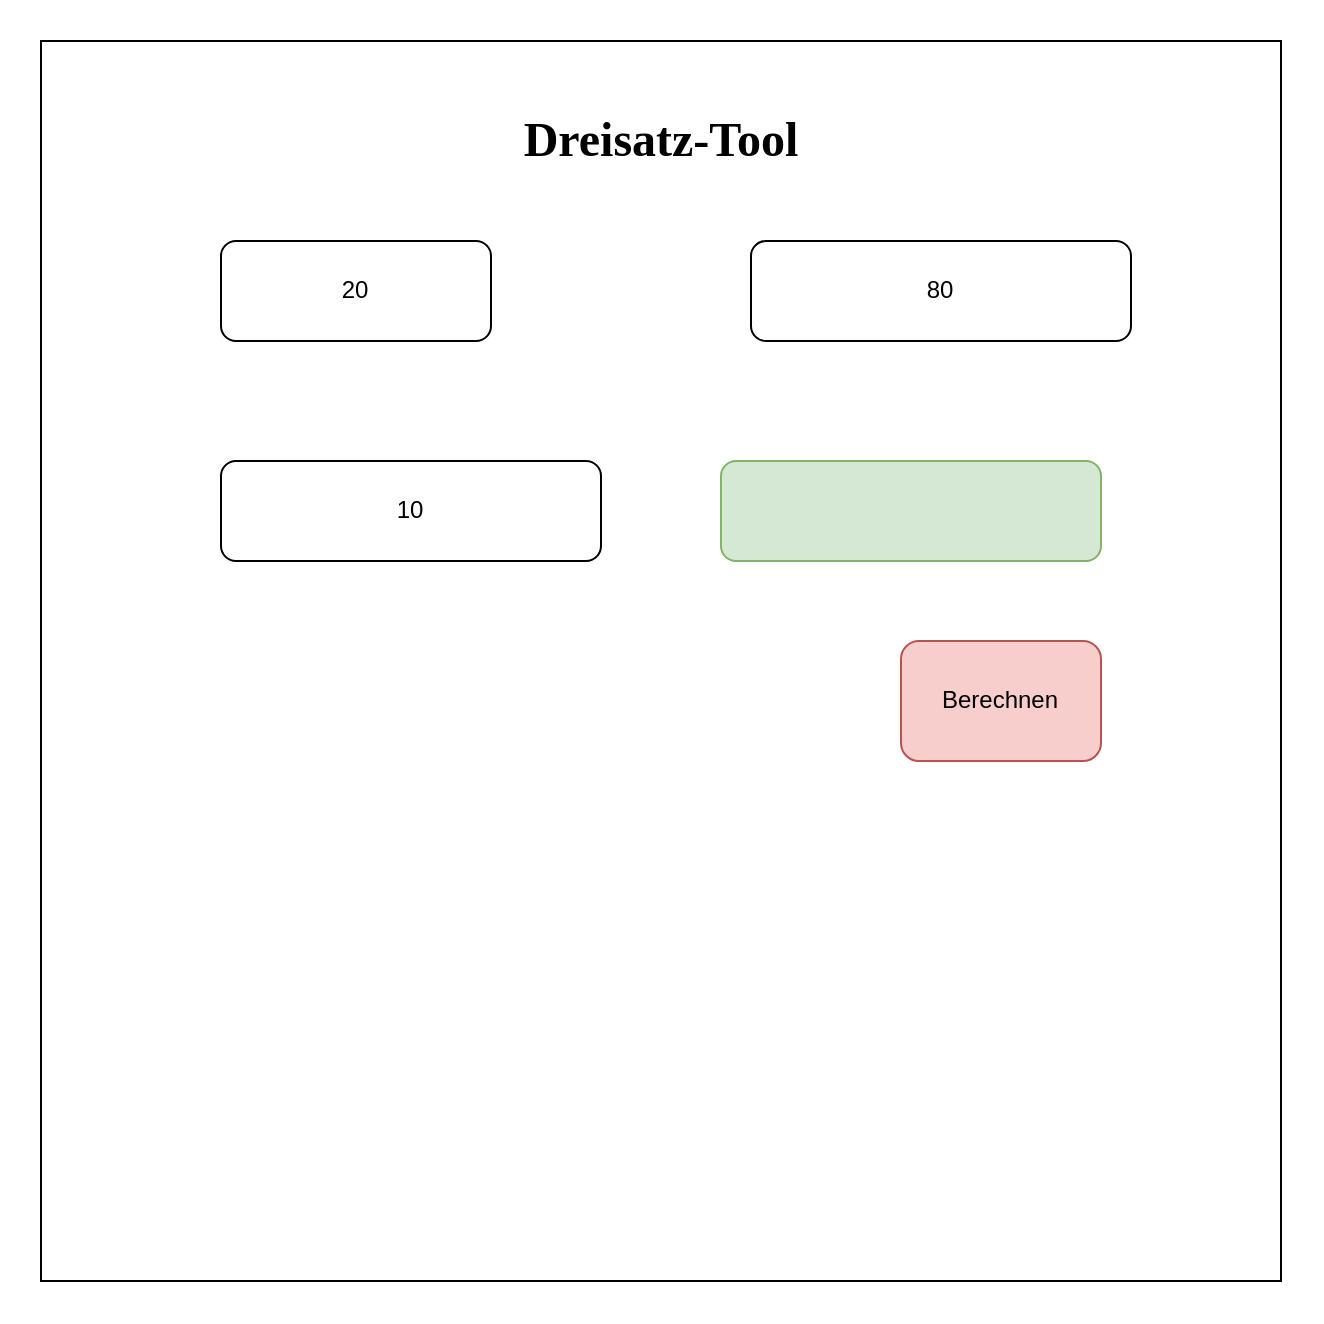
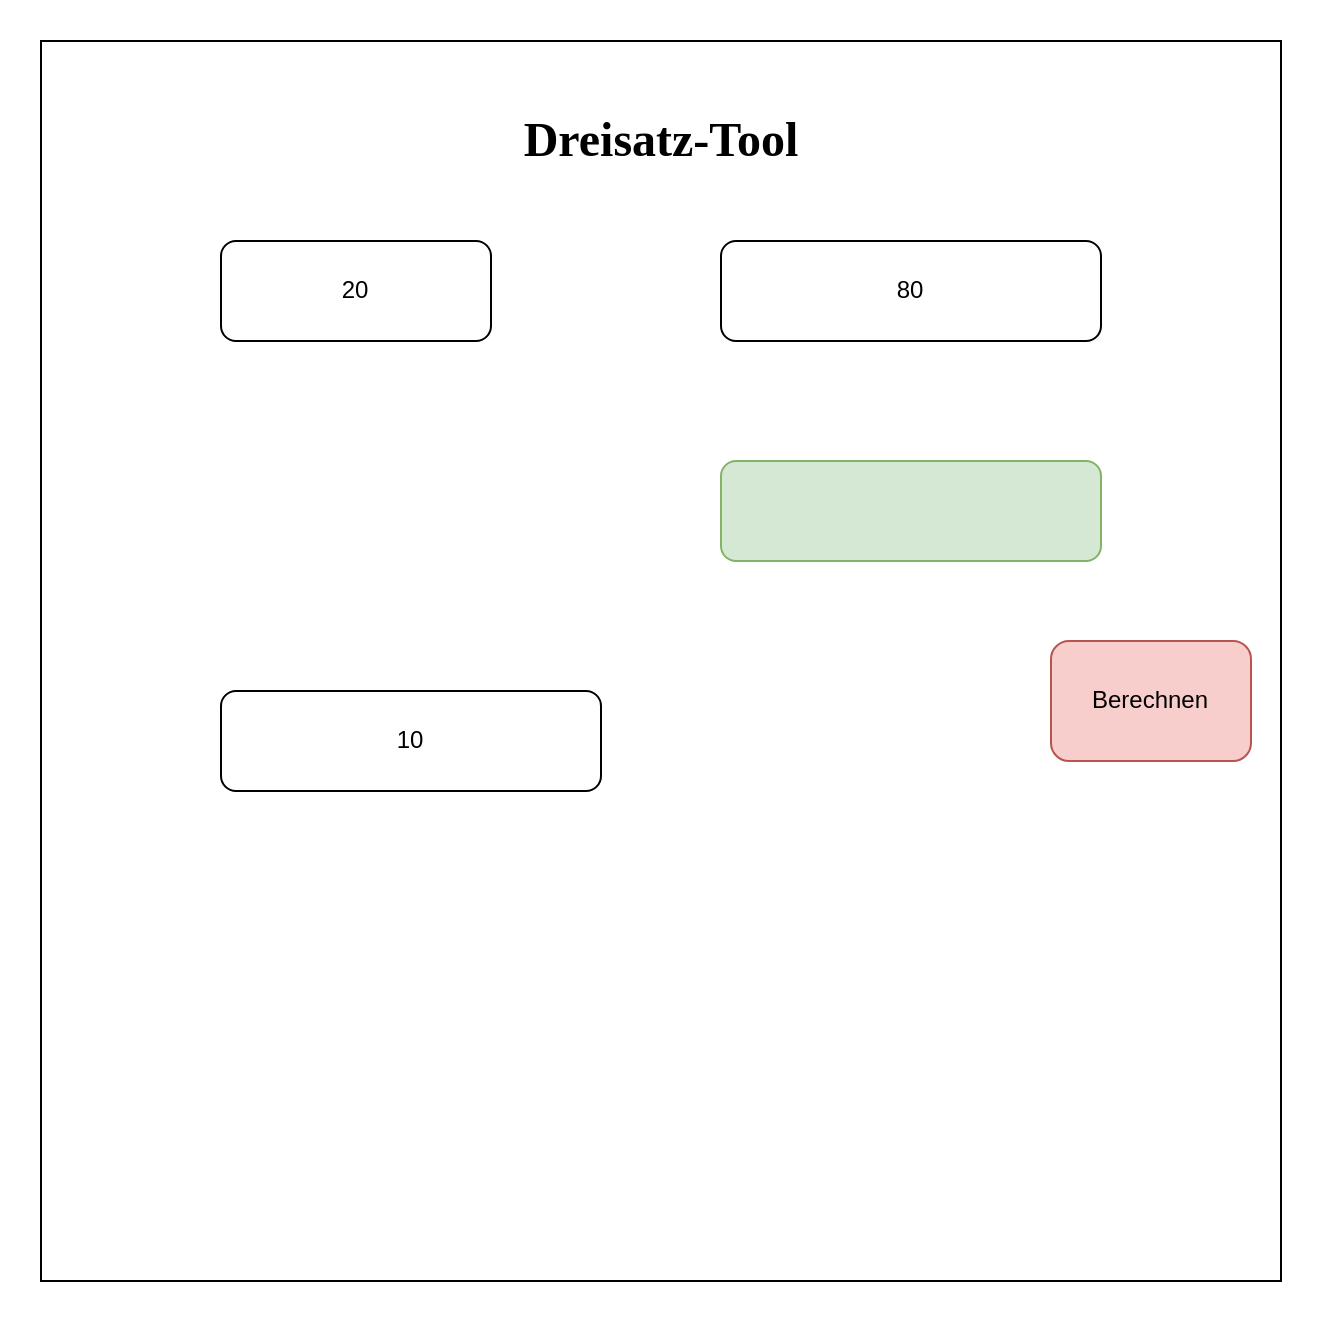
(941, 291) -> (911, 291)
(411, 511) -> (411, 741)
(1001, 701) -> (1151, 701)
